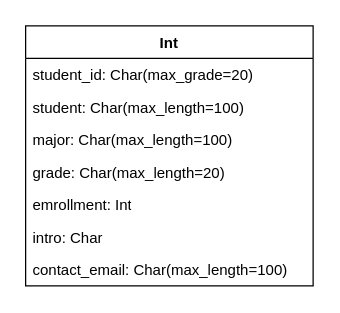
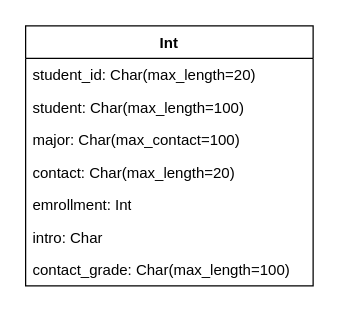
(153, 76) -> (156, 76)
(141, 141) -> (147, 141)
(136, 173) -> (145, 173)
(170, 271) -> (171, 280)
